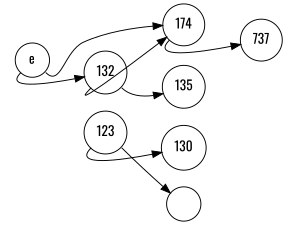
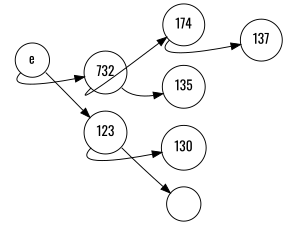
(91, 39) -> (64, 91)
(261, 40) -> (261, 40)
(106, 73) -> (106, 73)
